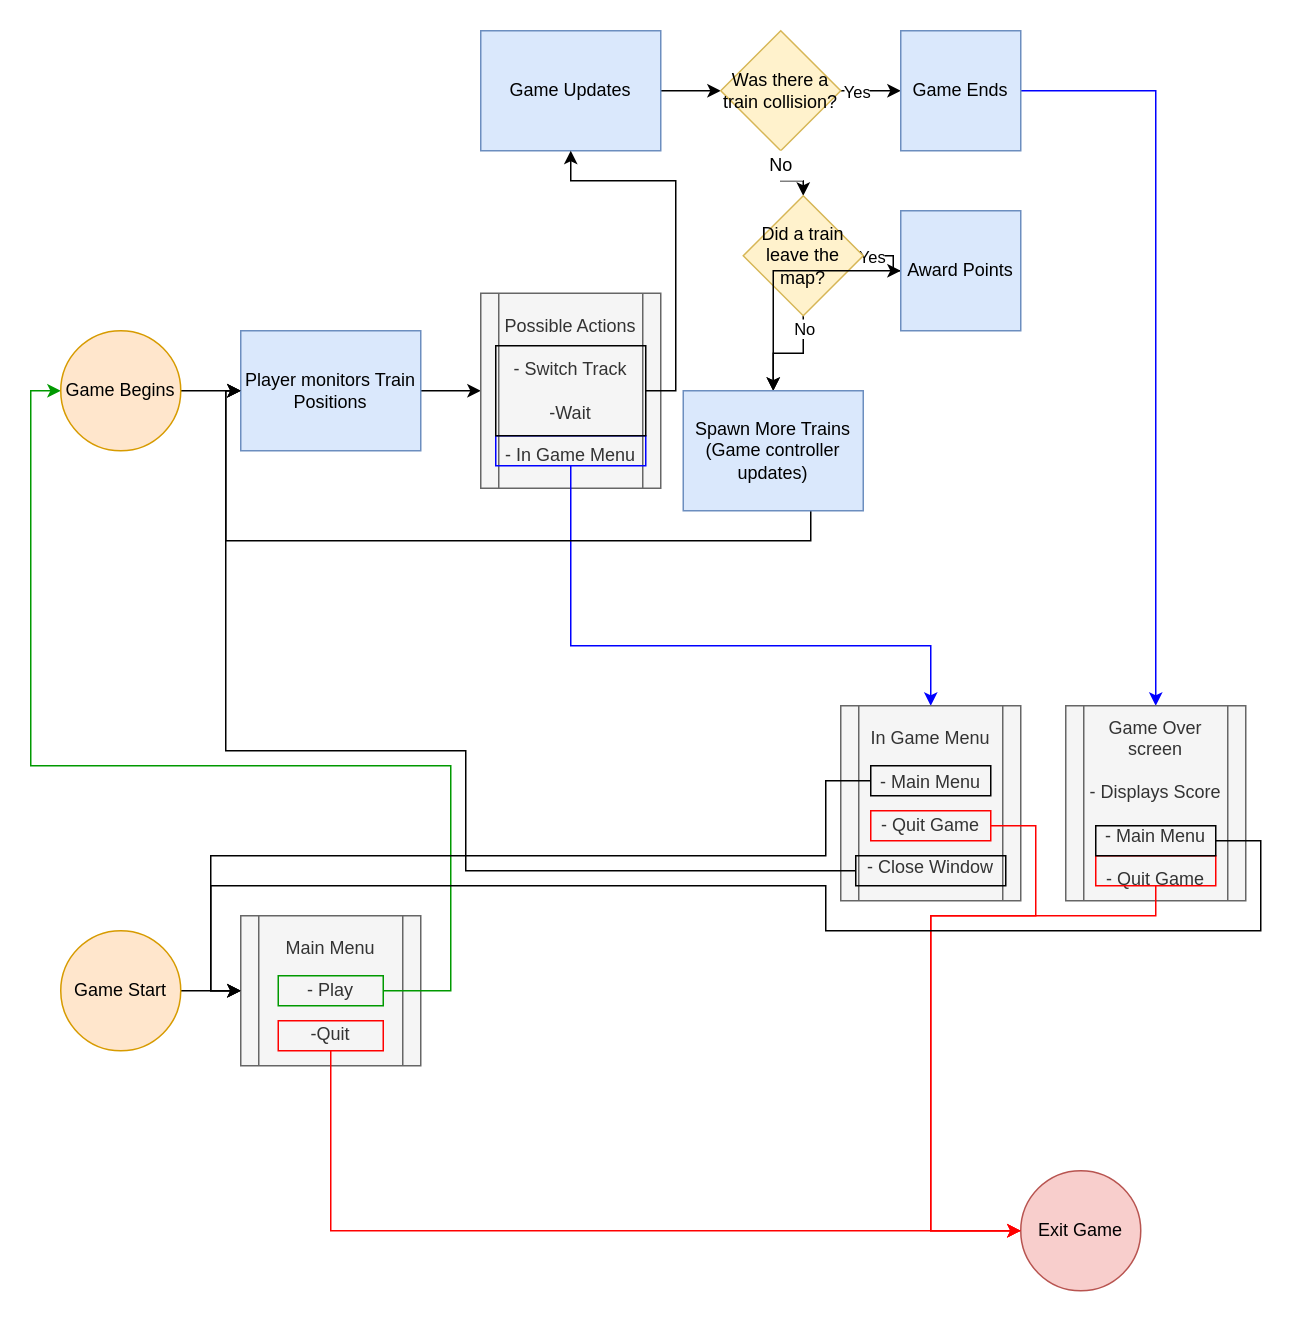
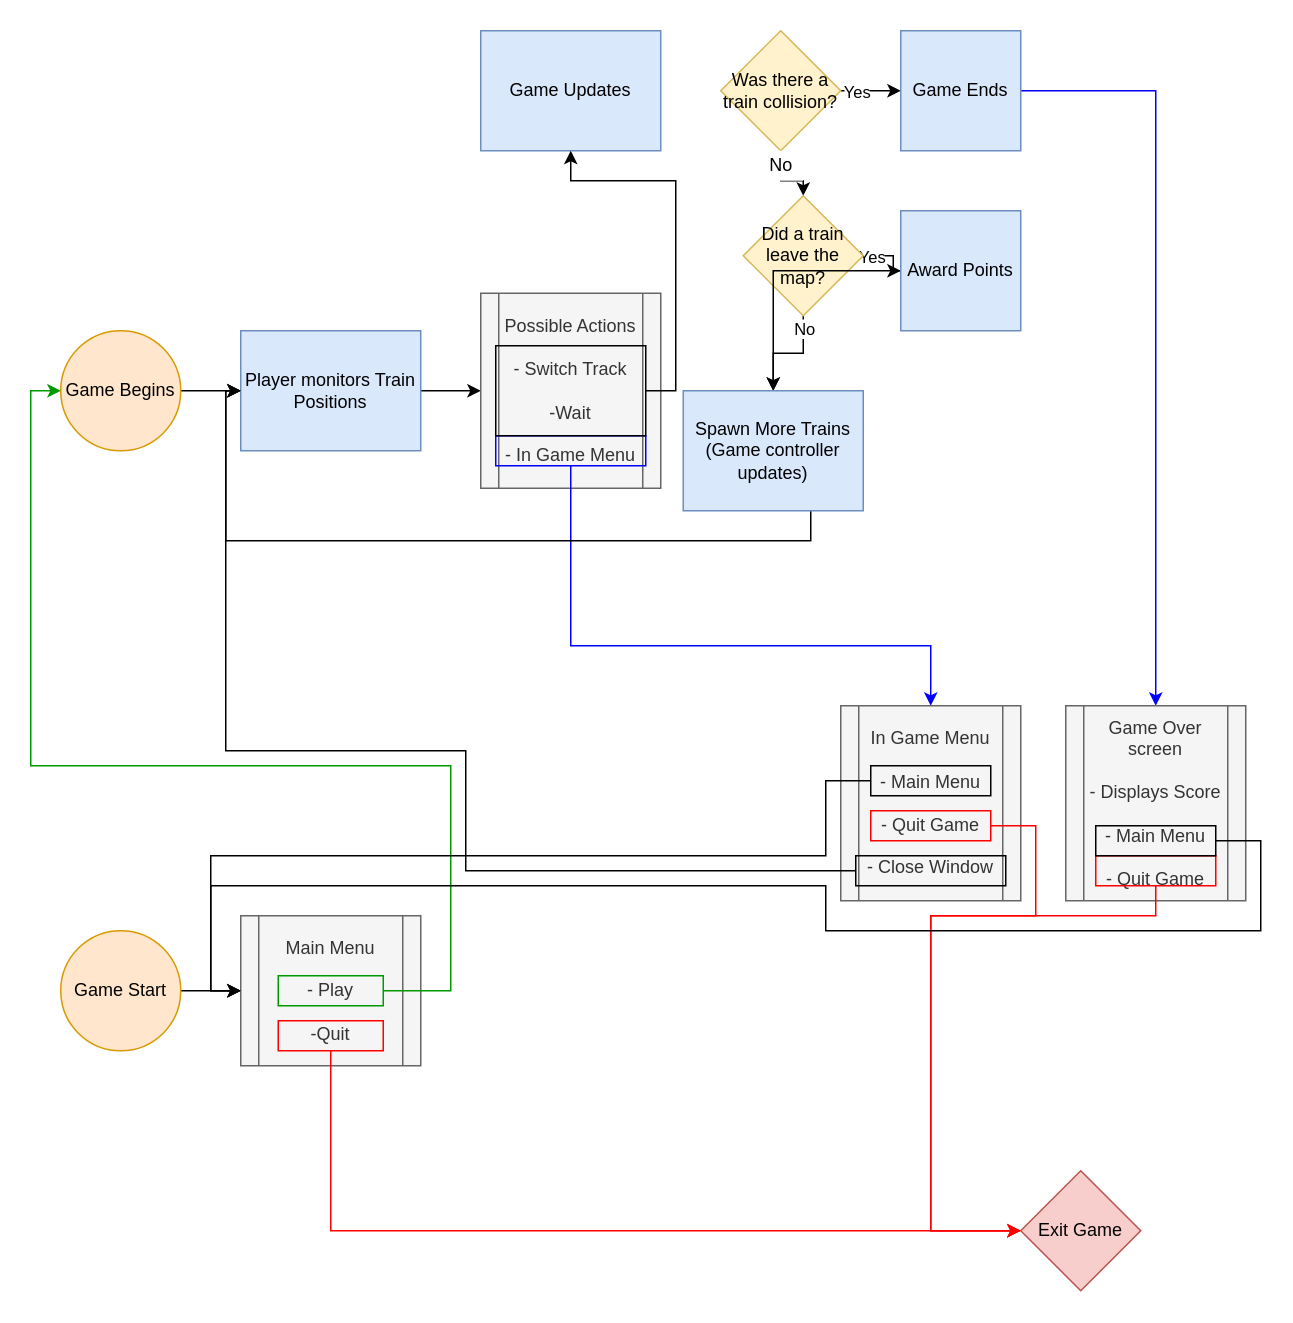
(686, 91) -> none
(1081, 1231) -> (1081, 1231)
